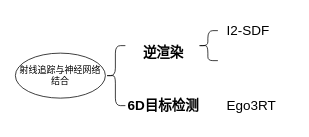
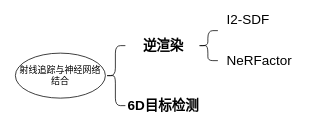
(248, 30) -> (248, 19)
(163, 53) -> (163, 45)
none -> (259, 60)
(252, 105) -> none
